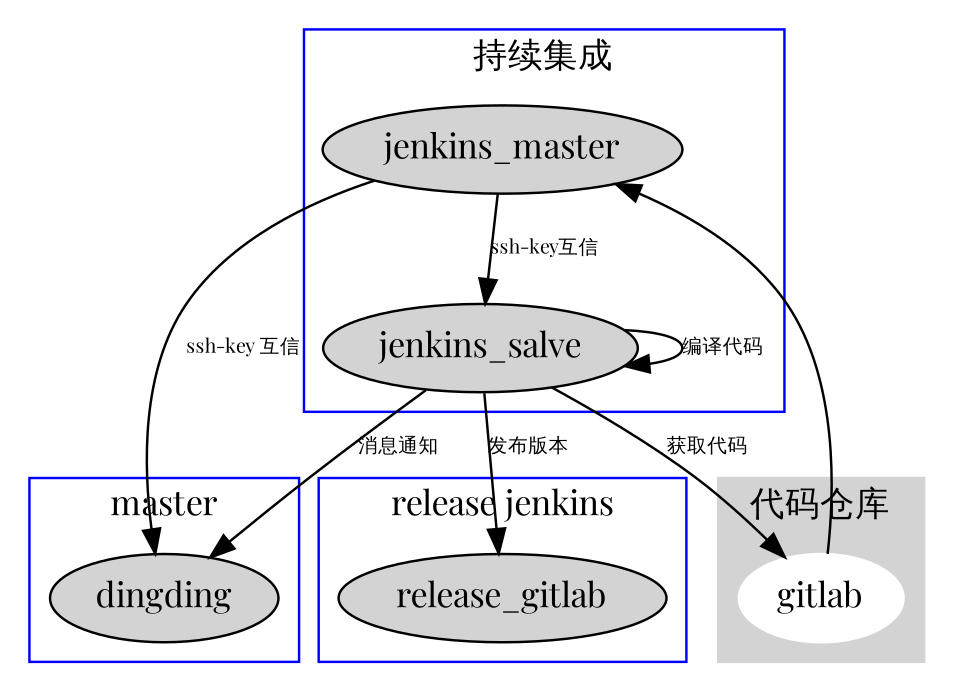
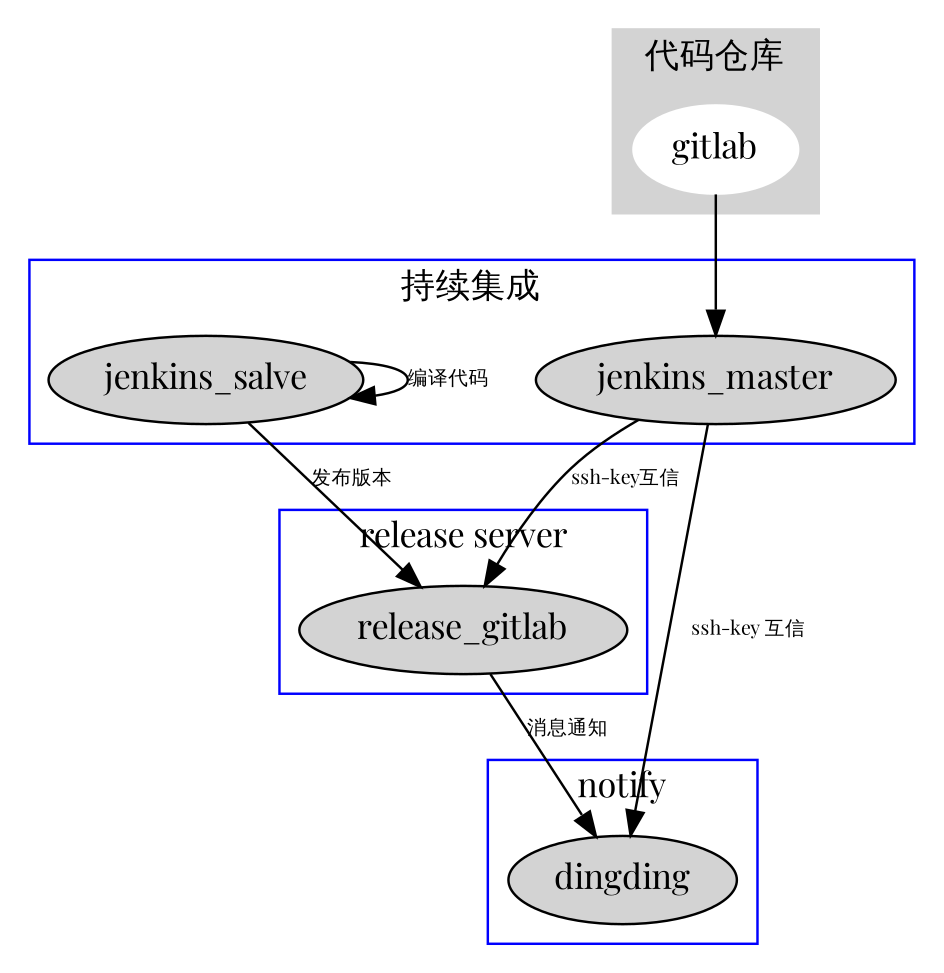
(493, 237) -> (558, 482)
(665, 456) -> none
(332, 461) -> (536, 744)
(164, 506) -> (623, 788)
(503, 506) -> (463, 538)
